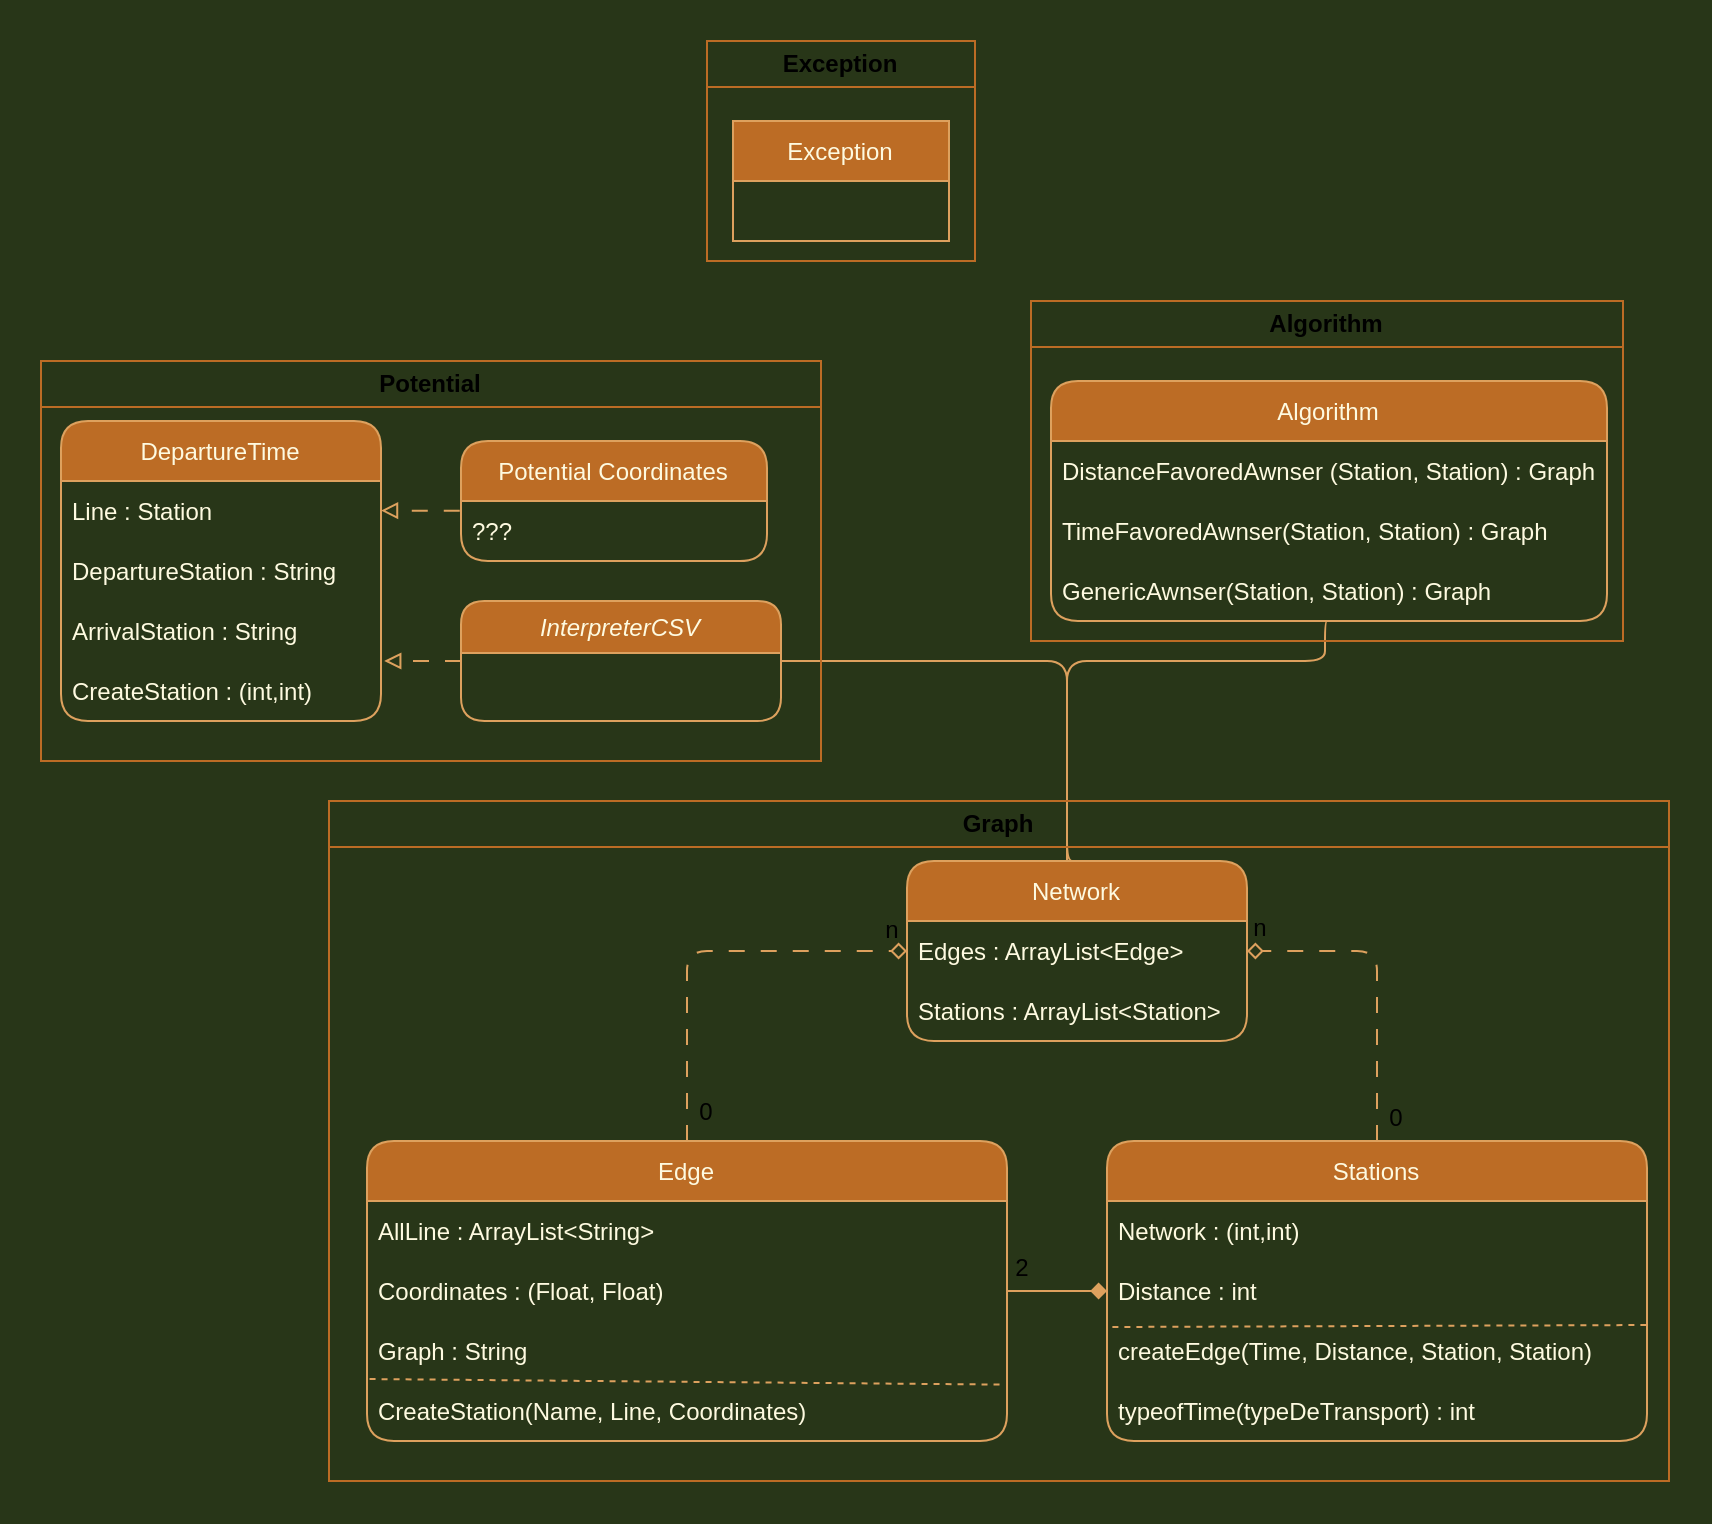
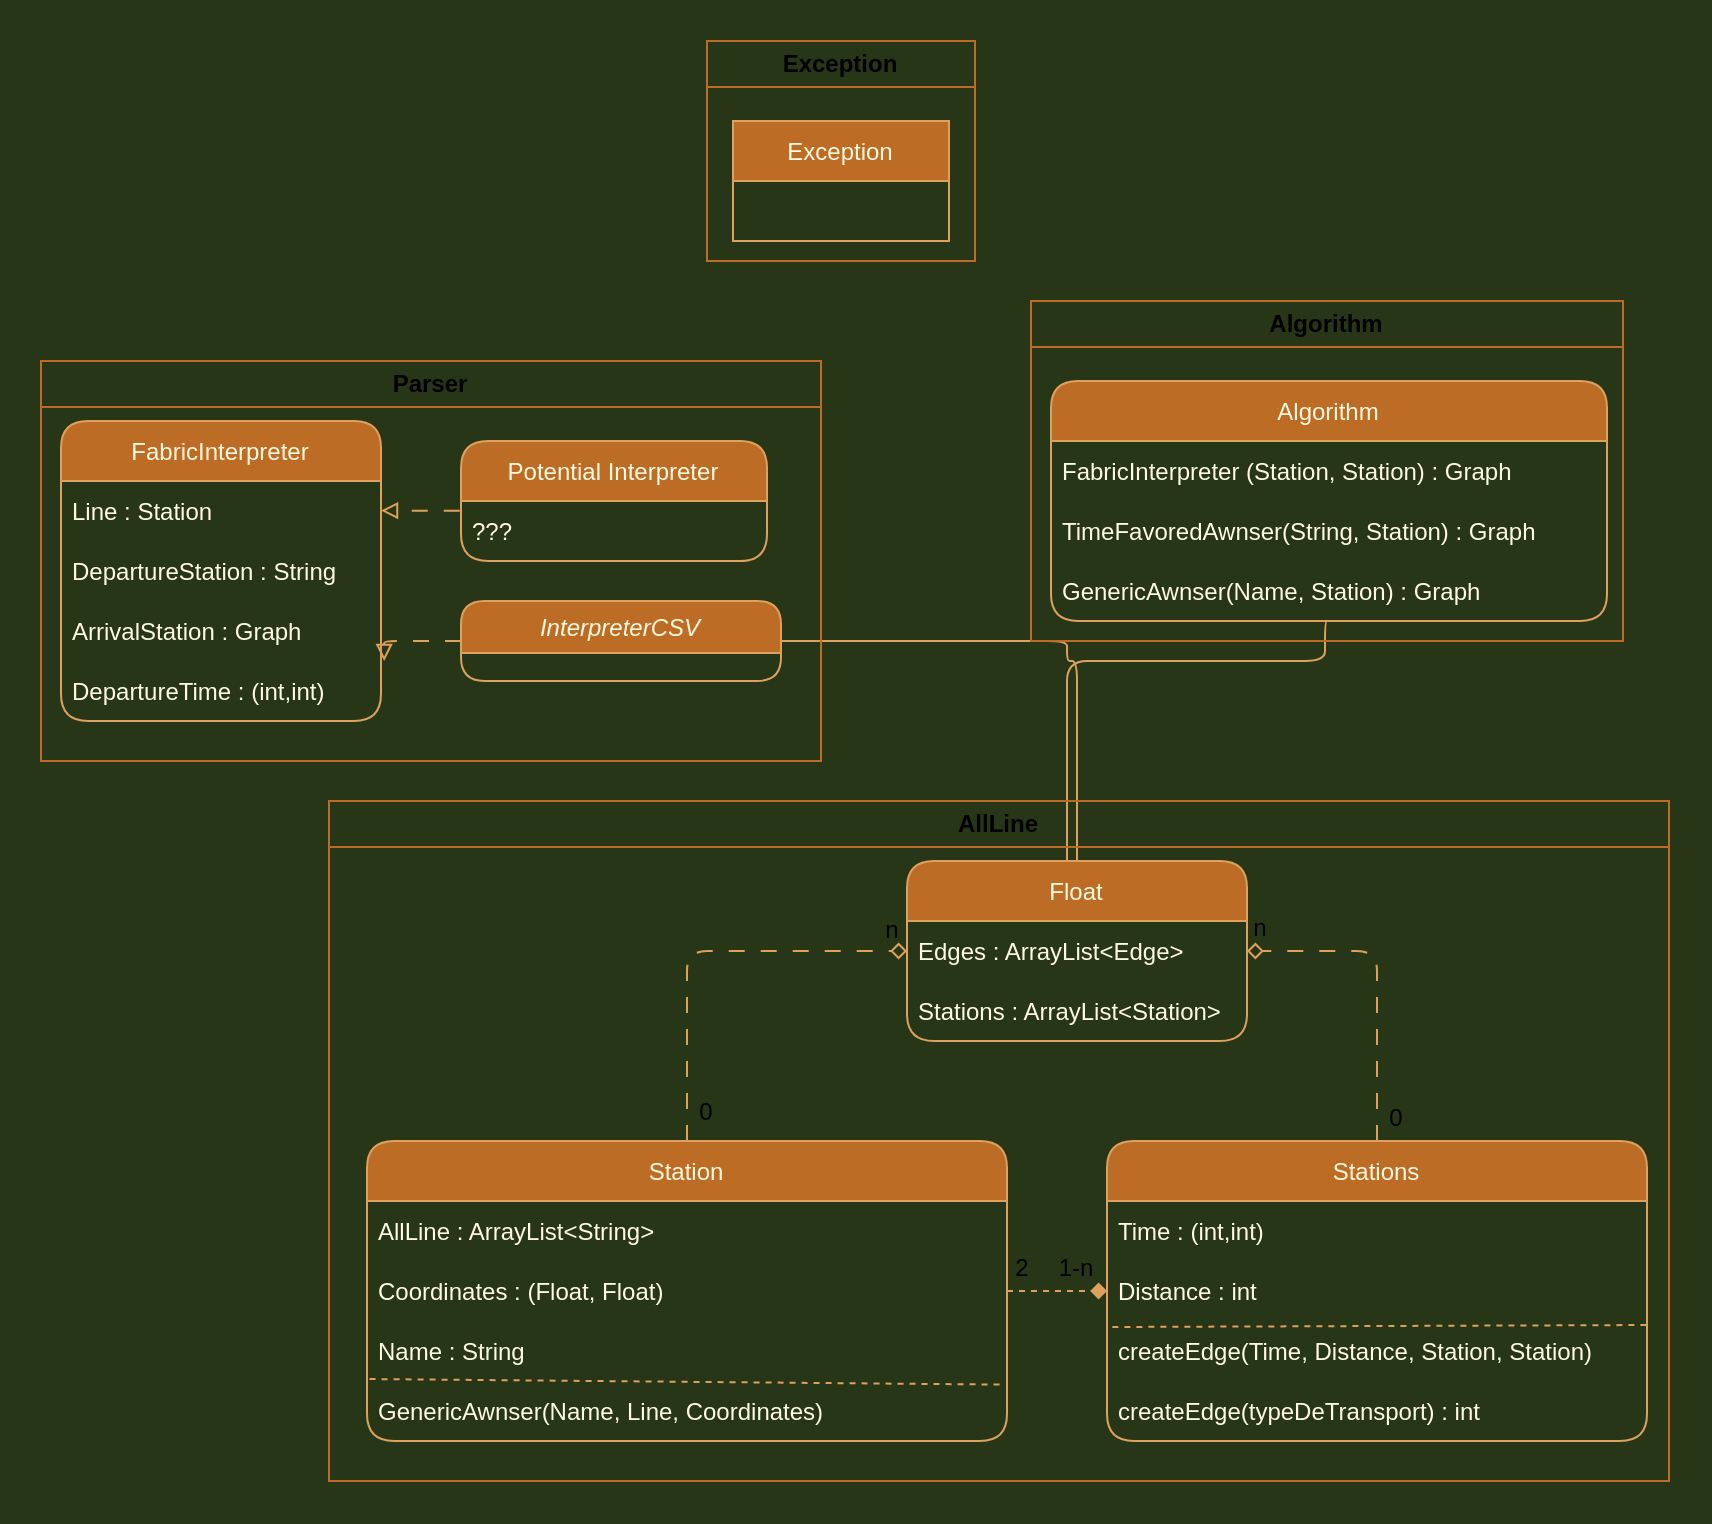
(431, 385) -> (431, 385)
(220, 452) -> (220, 452)
(613, 472) -> (613, 472)
(1356, 472) -> (1330, 472)
(1326, 532) -> (1319, 532)
(1299, 592) -> (1282, 592)
(208, 632) -> (204, 632)
(621, 661) -> (621, 641)
(218, 692) -> (218, 692)
(999, 825) -> (999, 825)
(1076, 892) -> (1076, 892)
(686, 1172) -> (686, 1172)
(1227, 1232) -> (1204, 1232)
none -> (1077, 1269)
(1051, 1291) -> (1051, 1291)
(460, 1352) -> (453, 1352)
(612, 1412) -> (612, 1412)
(1324, 1412) -> (1327, 1412)
